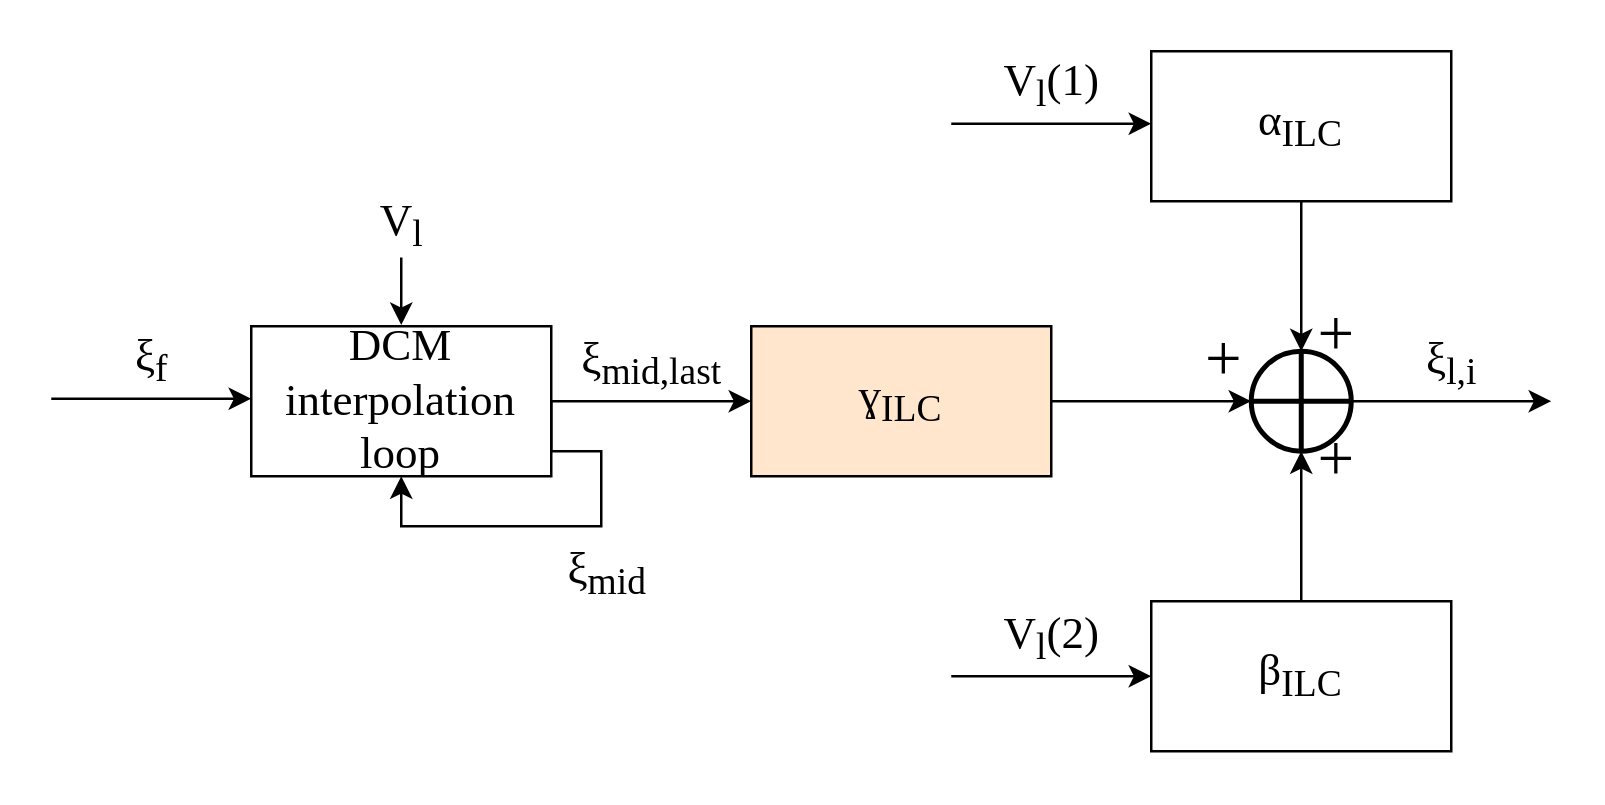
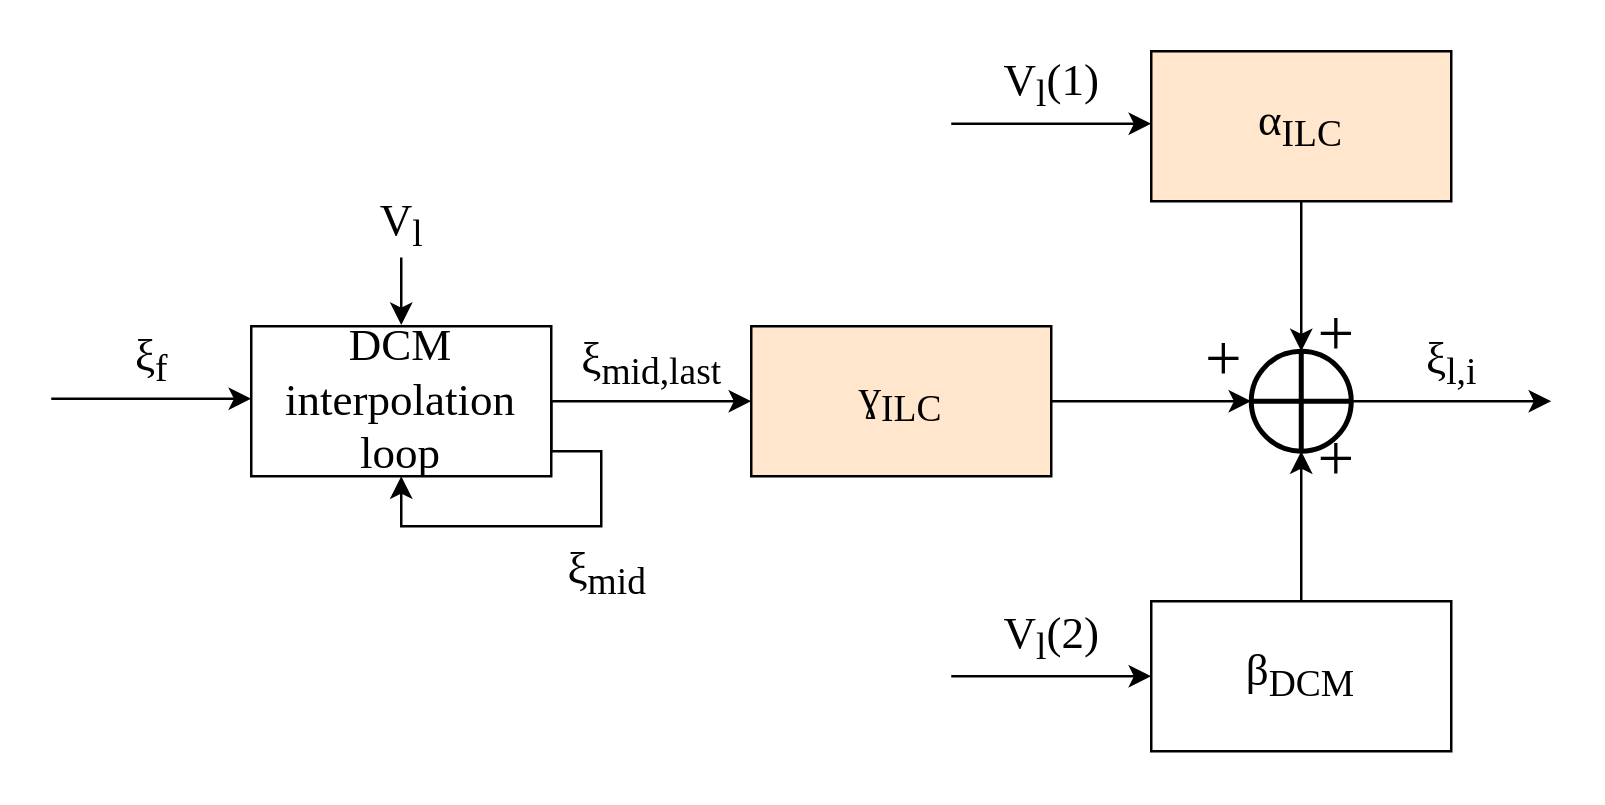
(1301, 126) -> (1301, 126)
(1301, 676) -> (1301, 676)
